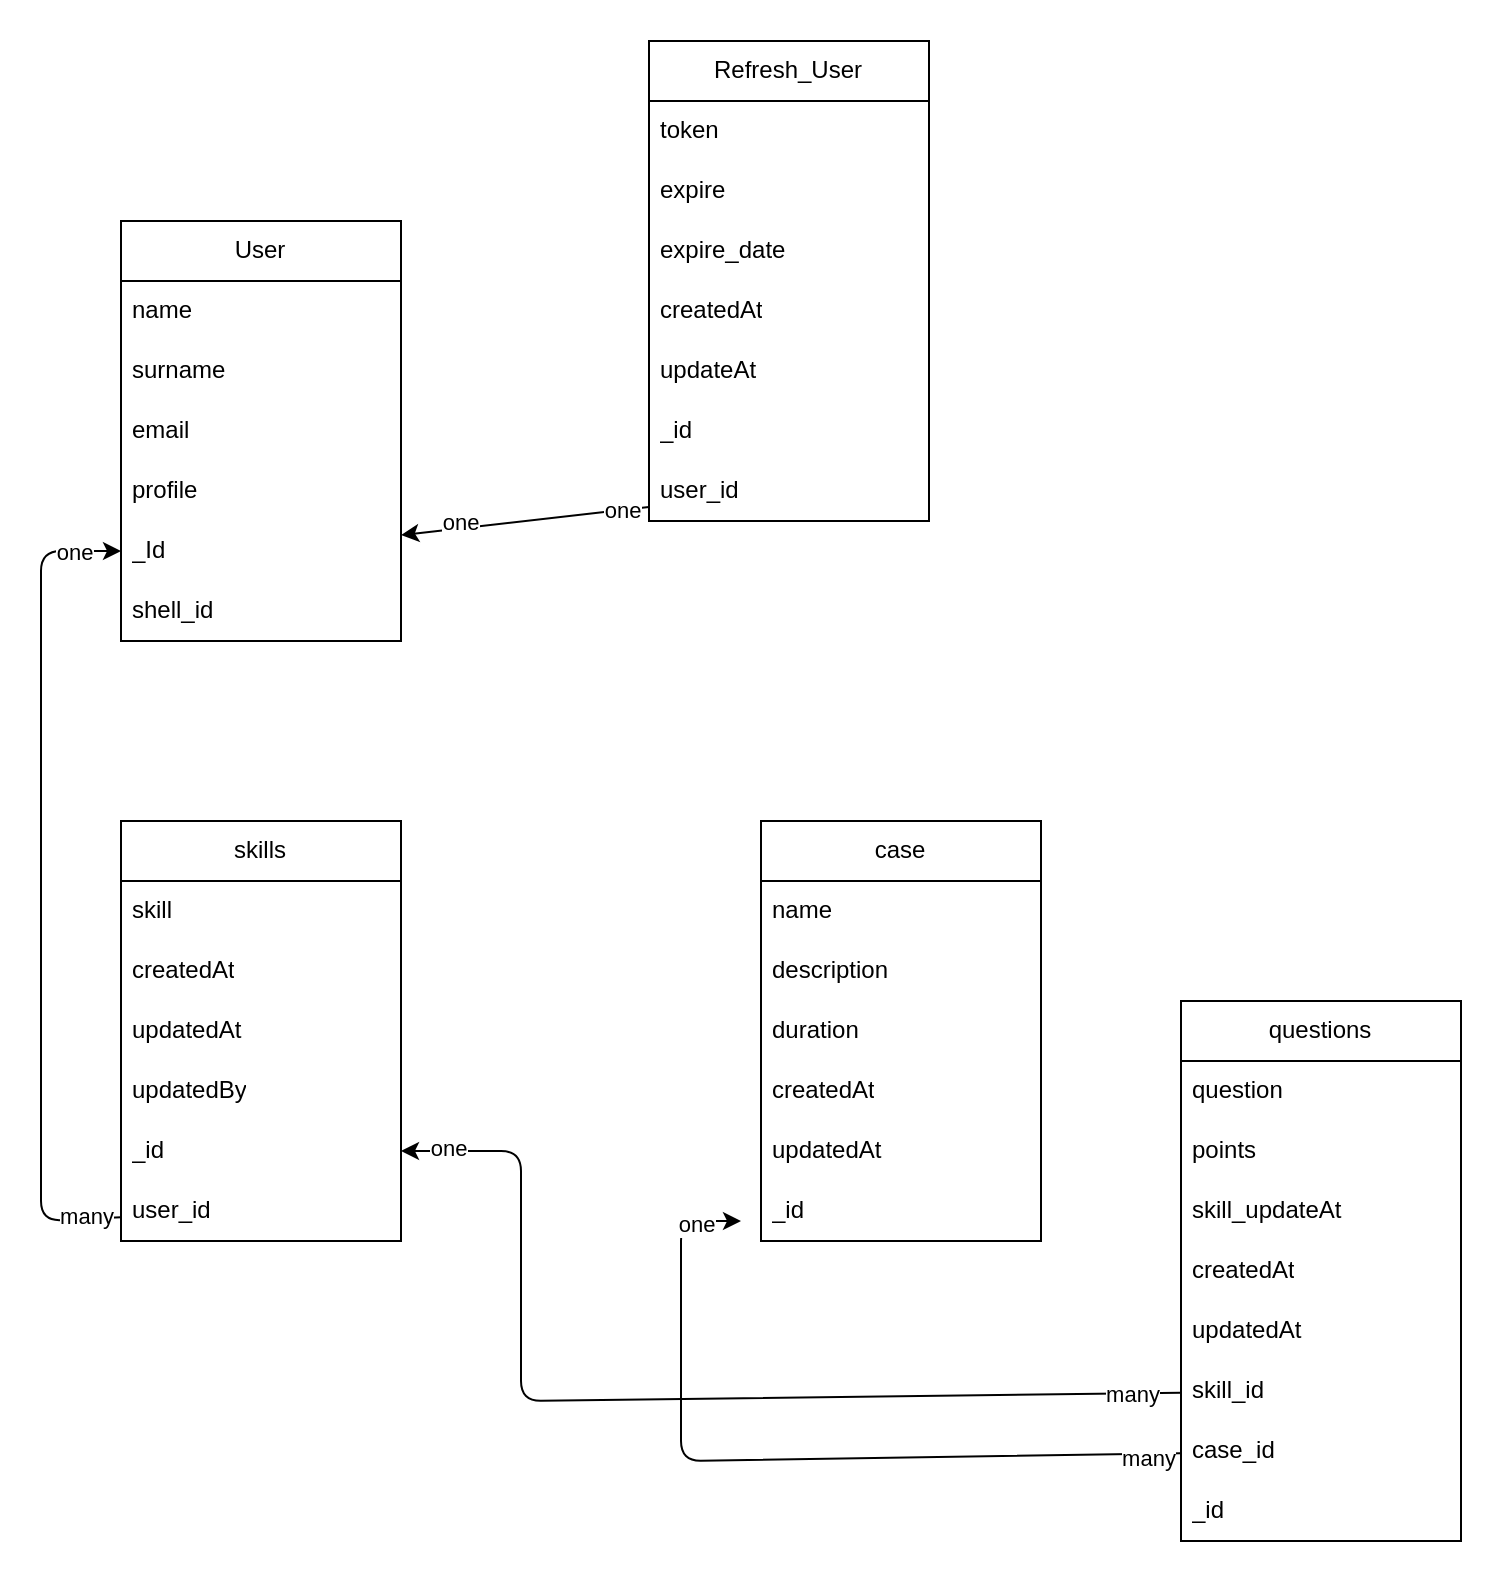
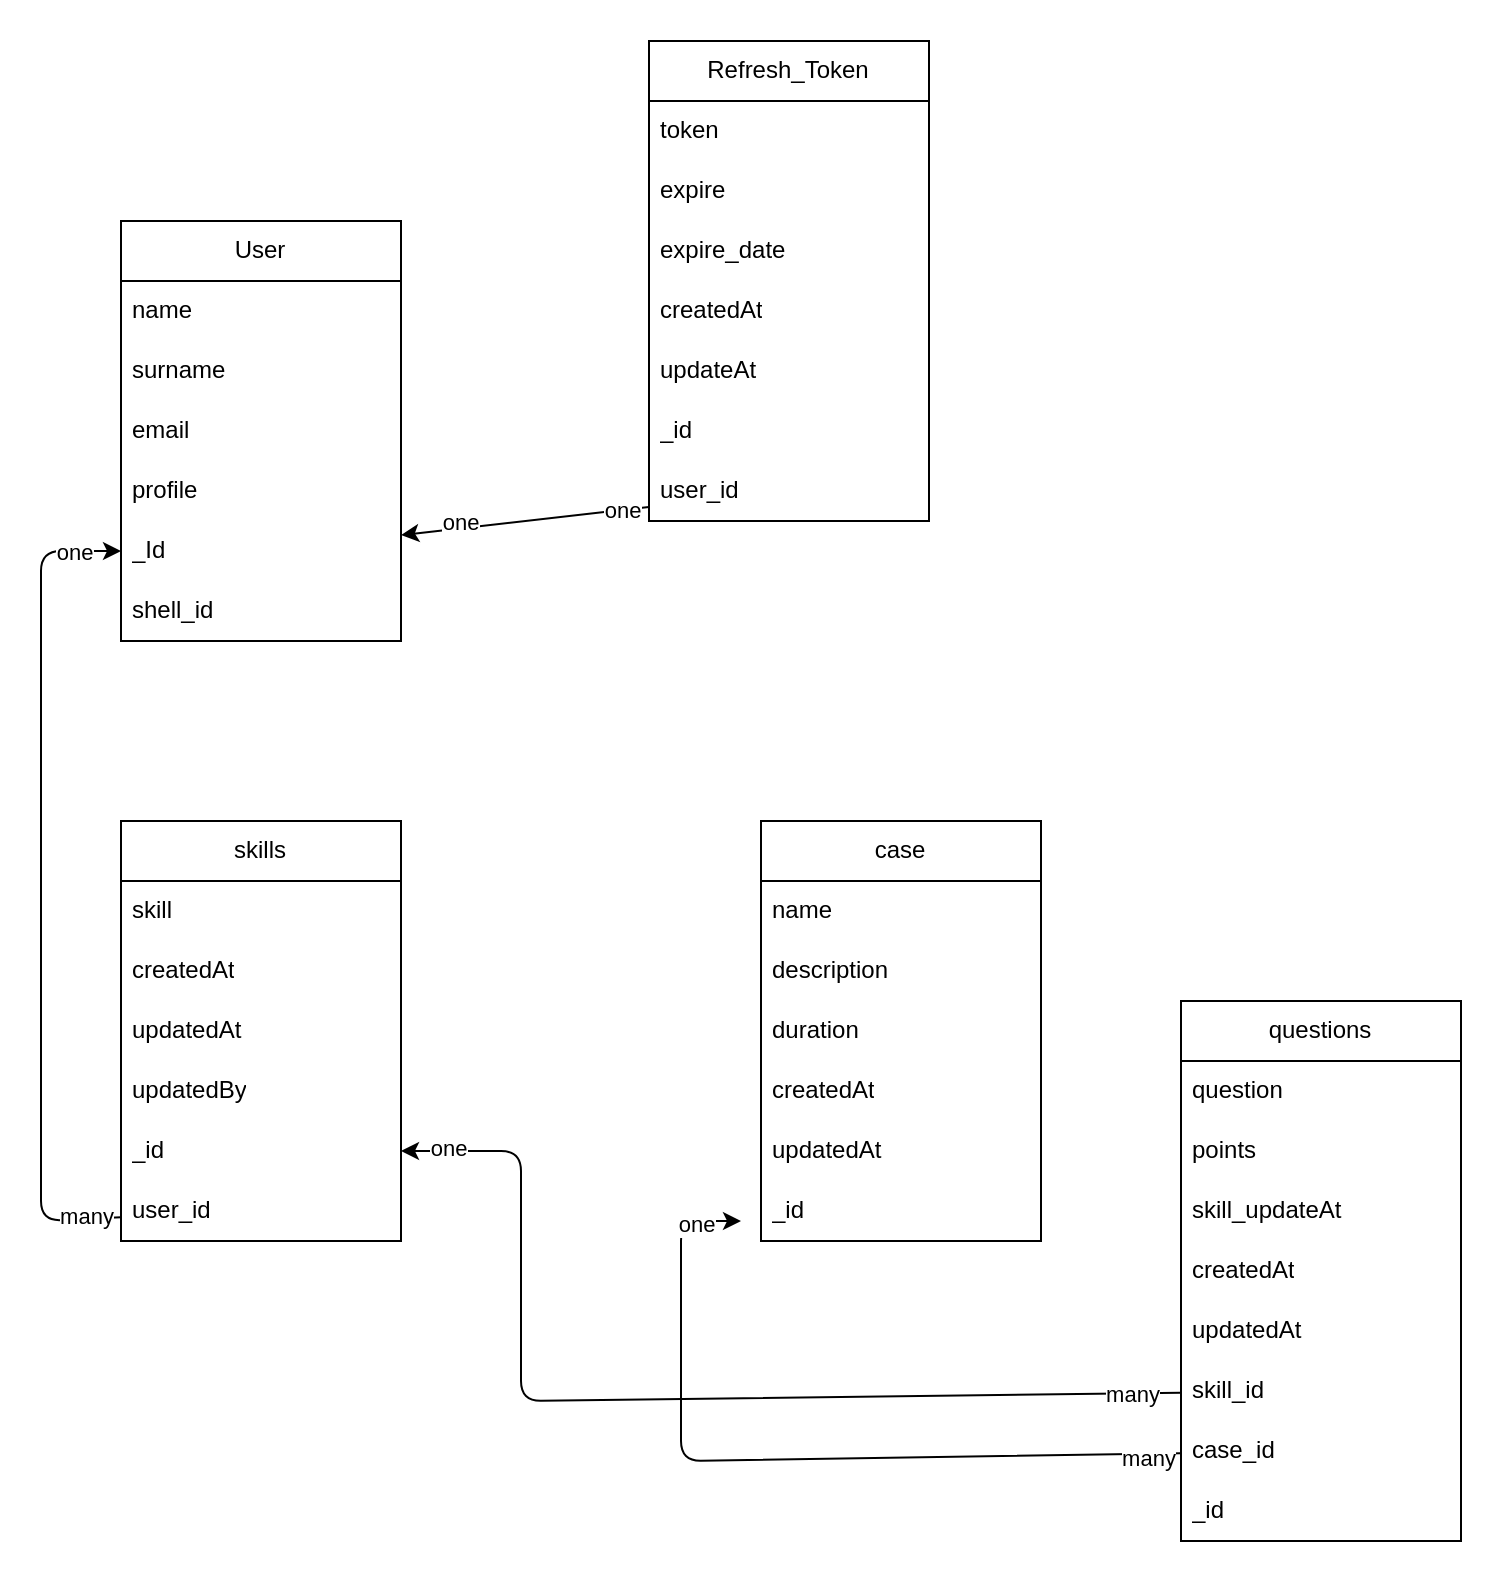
(789, 71) -> (789, 71)
